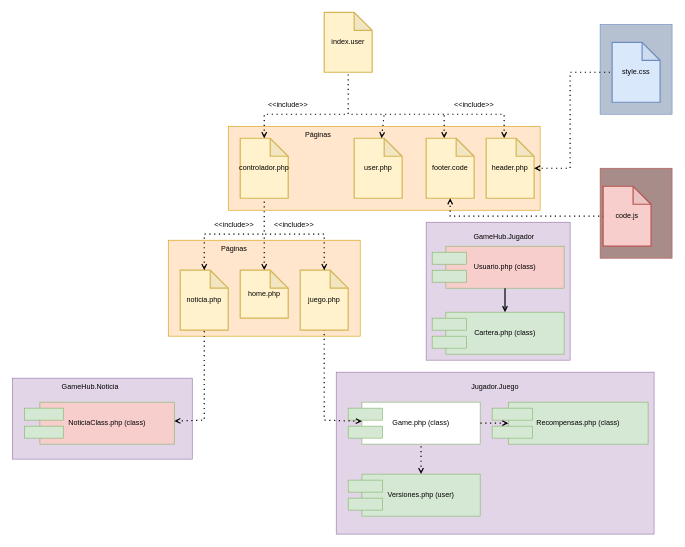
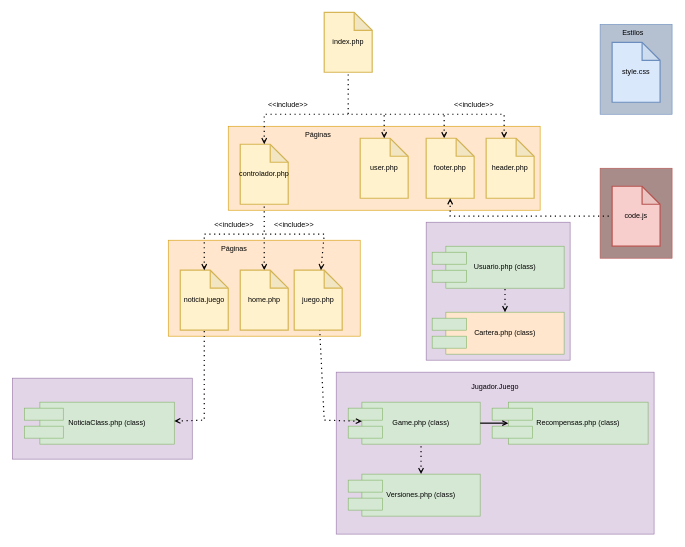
none -> (633, 33)
(348, 42) -> (348, 42)
(570, 116) -> none
(264, 168) -> (264, 174)
(378, 168) -> (384, 168)
(450, 168) -> (450, 168)
(627, 216) -> (636, 216)
(504, 237) -> none
(505, 267) -> (505, 267)
(264, 294) -> (264, 300)
(505, 298) -> (505, 298)
(204, 300) -> (204, 300)
(324, 300) -> (318, 300)
(505, 333) -> (505, 333)
(90, 387) -> none
(107, 423) -> (107, 423)
(421, 423) -> (421, 423)
(493, 423) -> (493, 423)
(421, 495) -> (421, 495)
